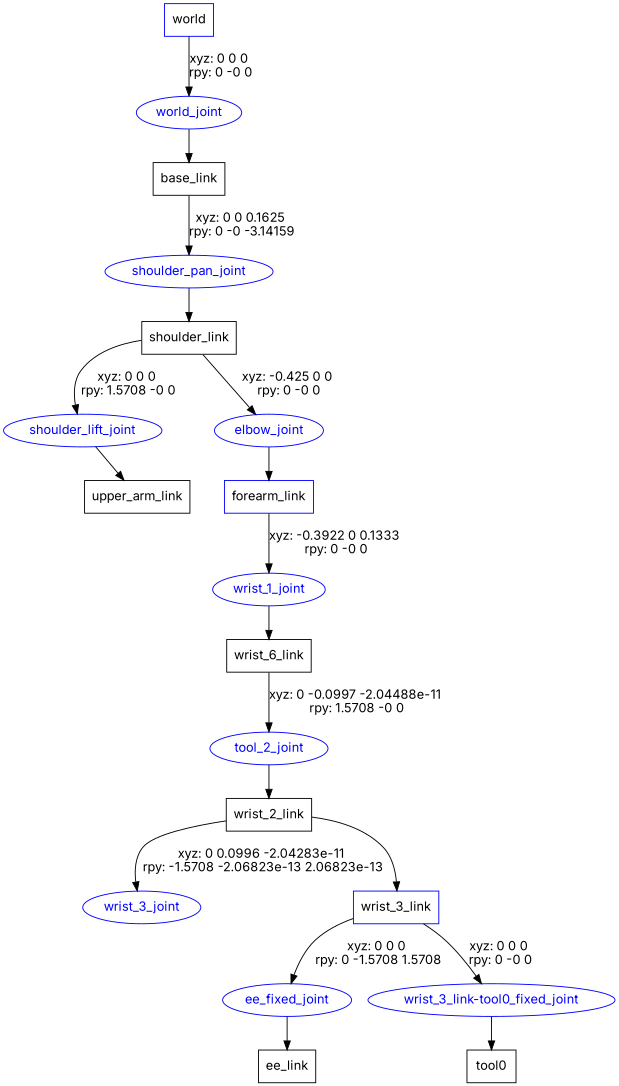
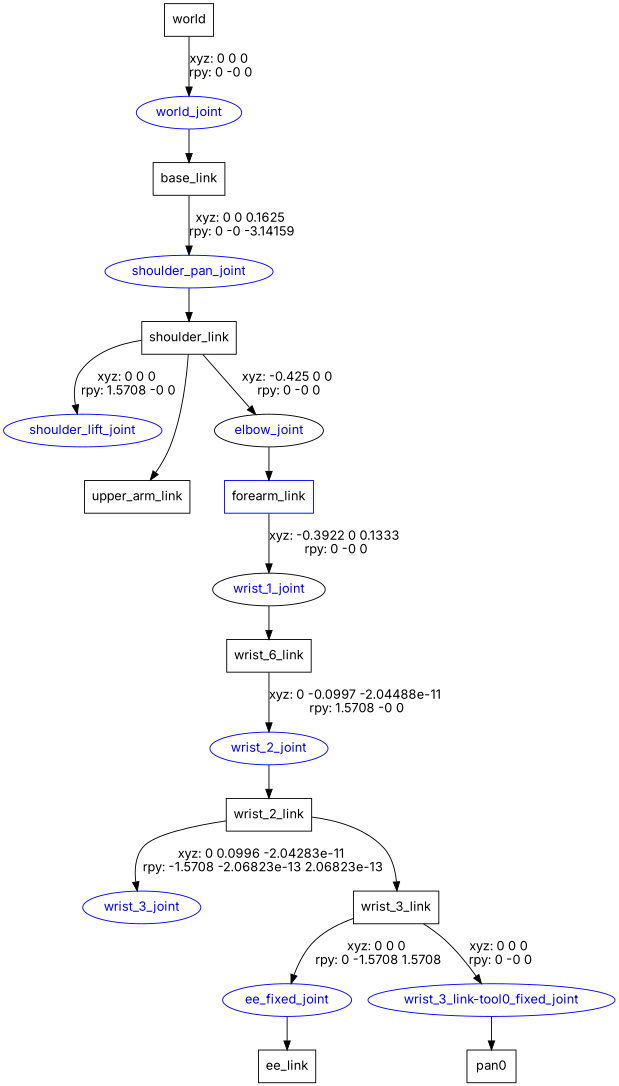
(189, 20) -> (189, 20)
(269, 431) -> (269, 431)
(107, 460) -> (179, 416)
(269, 590) -> (269, 590)
(269, 748) -> (269, 748)
(396, 907) -> (396, 907)
(491, 1066) -> (491, 1066)
